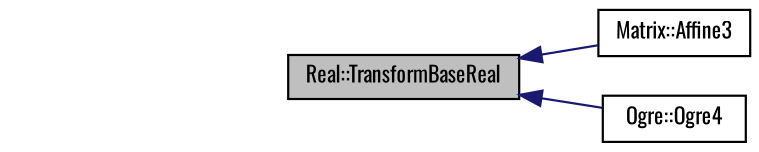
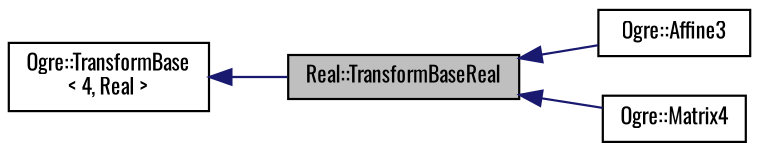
(674, 33) -> (674, 33)
none -> (109, 77)
(674, 119) -> (674, 119)
